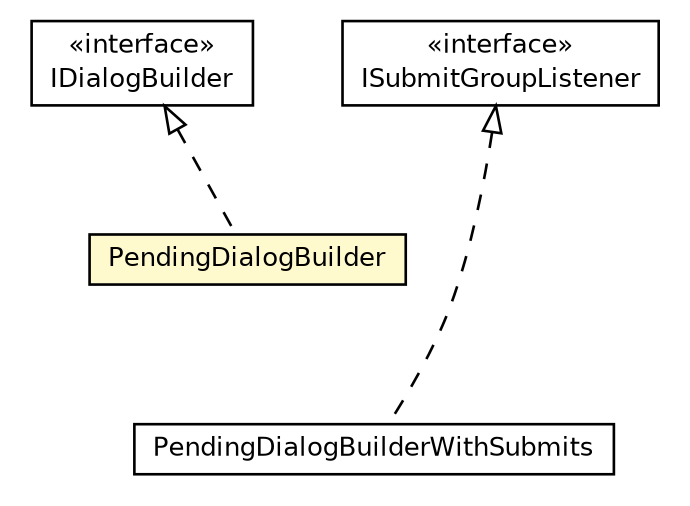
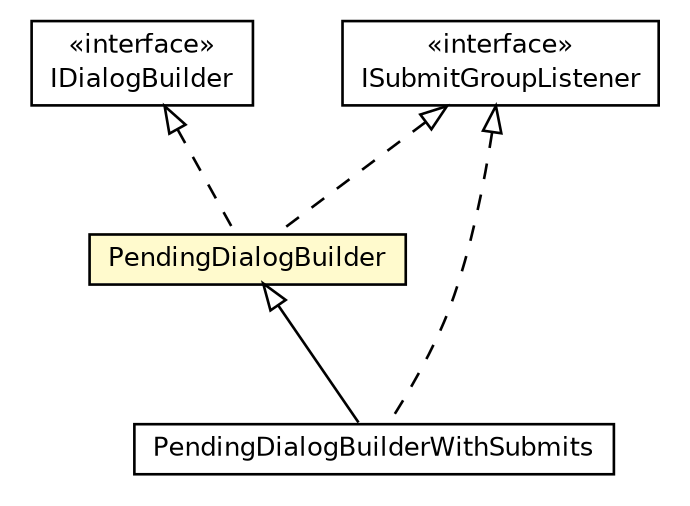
none -> (352, 177)
none -> (318, 364)
